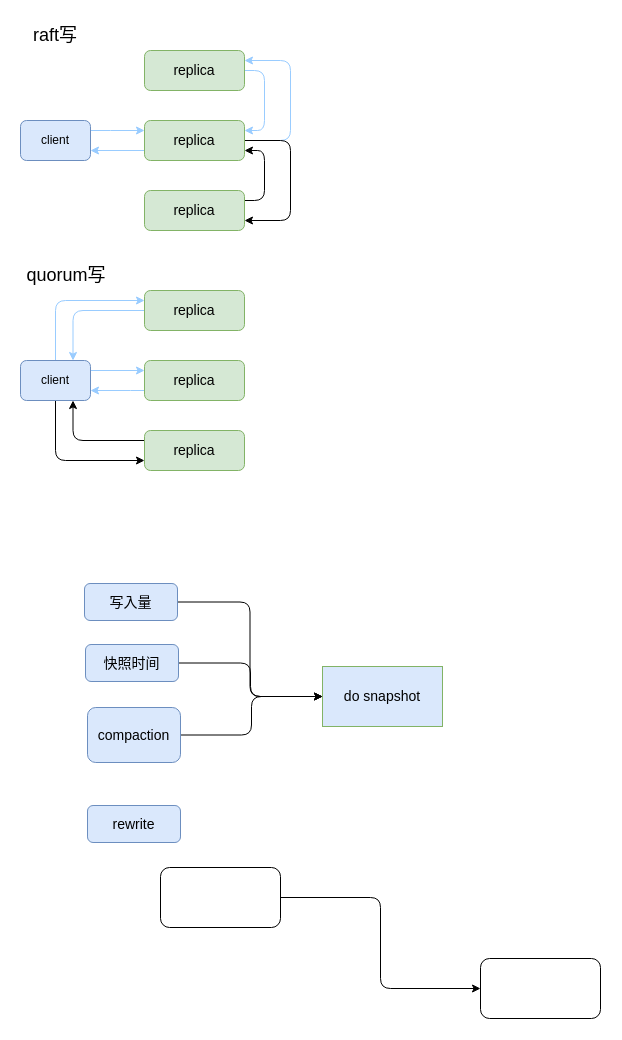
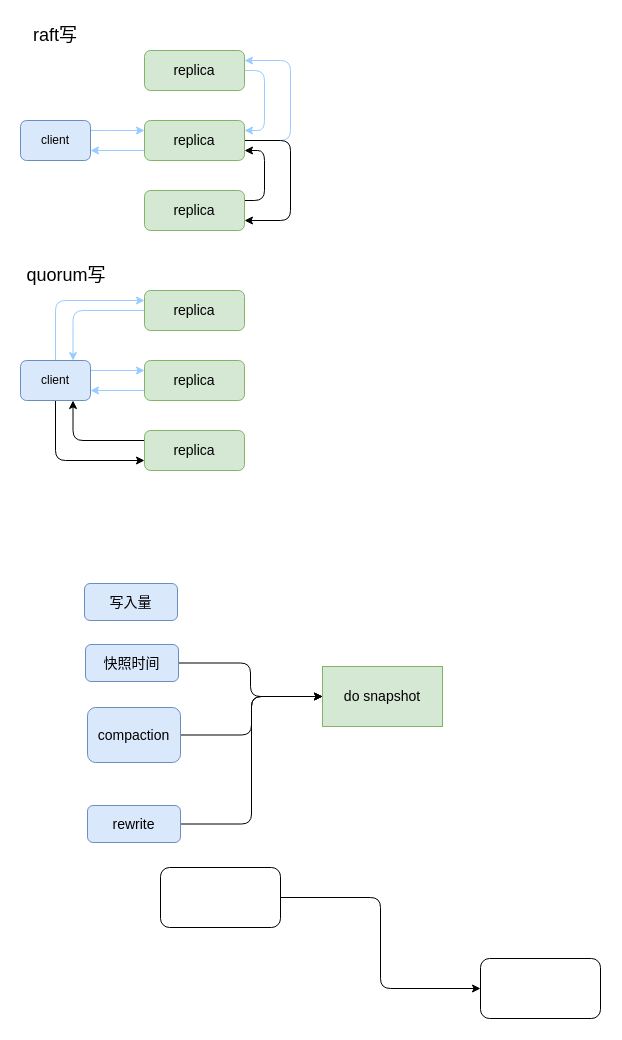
(240, 602) -> none
(383, 697) -> (383, 697)
none -> (252, 807)
